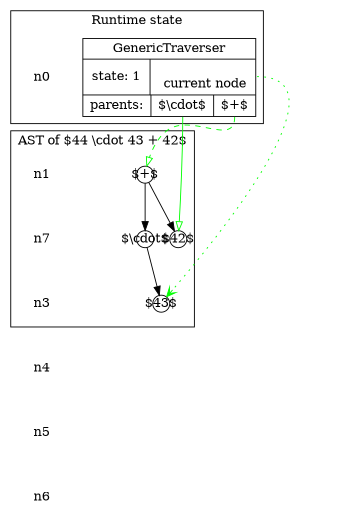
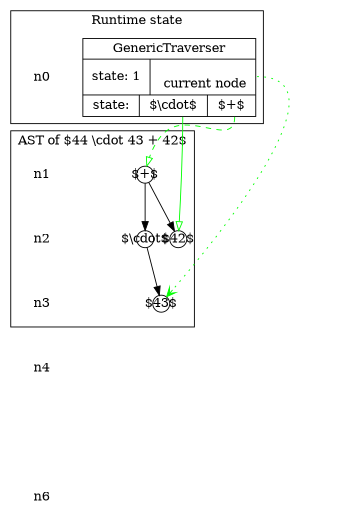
(117, 105) -> (111, 105)
(42, 239) -> (42, 239)
(42, 433) -> none
